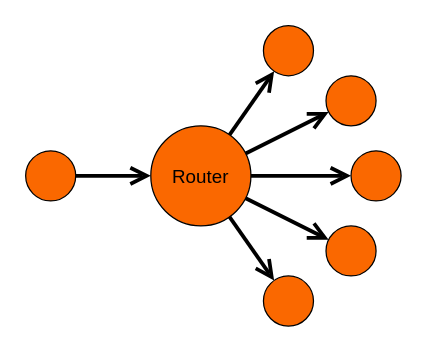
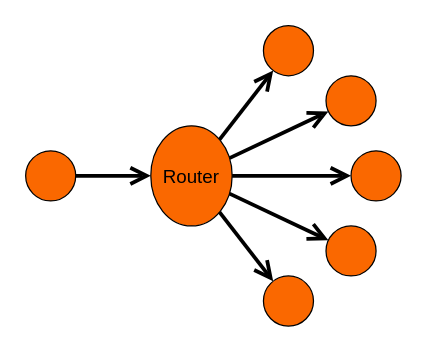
(201, 176) -> (191, 176)
